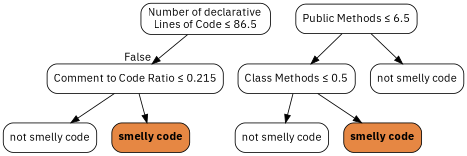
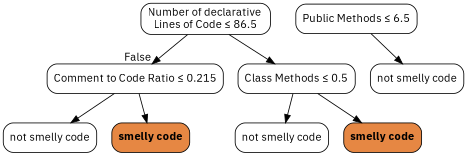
(329, 46) -> (248, 47)
